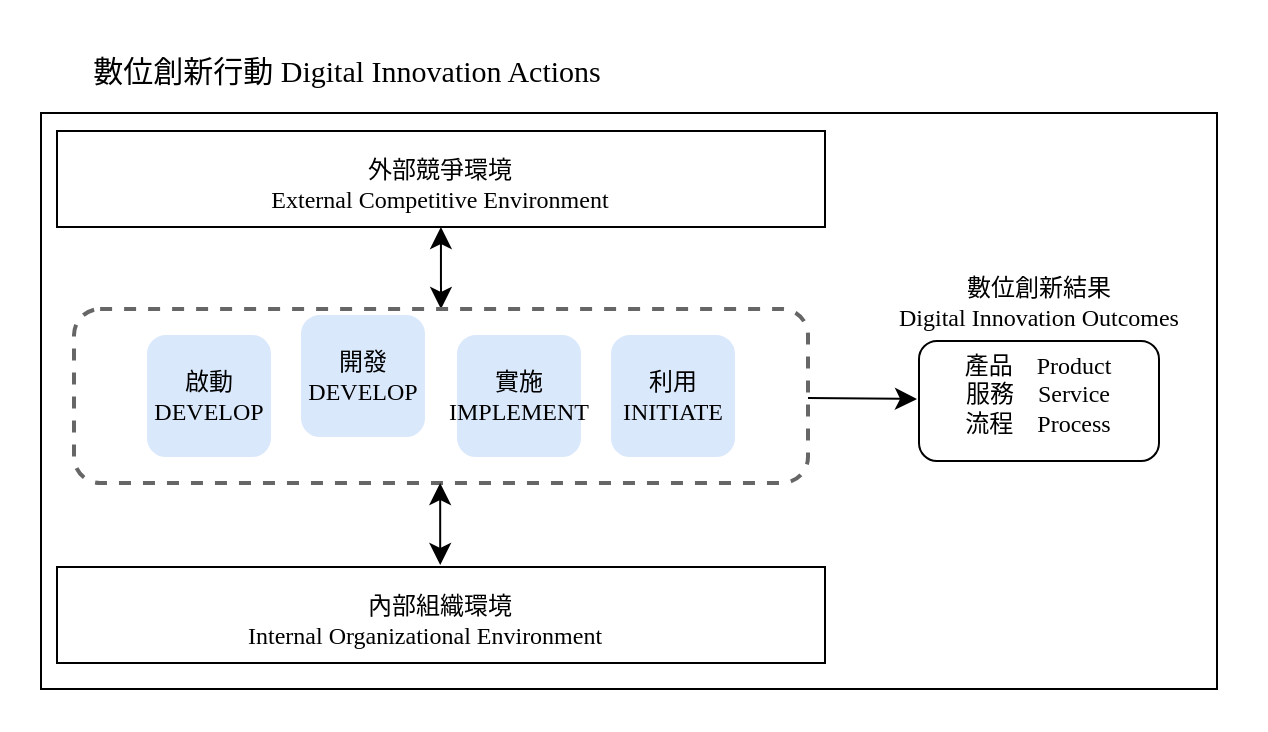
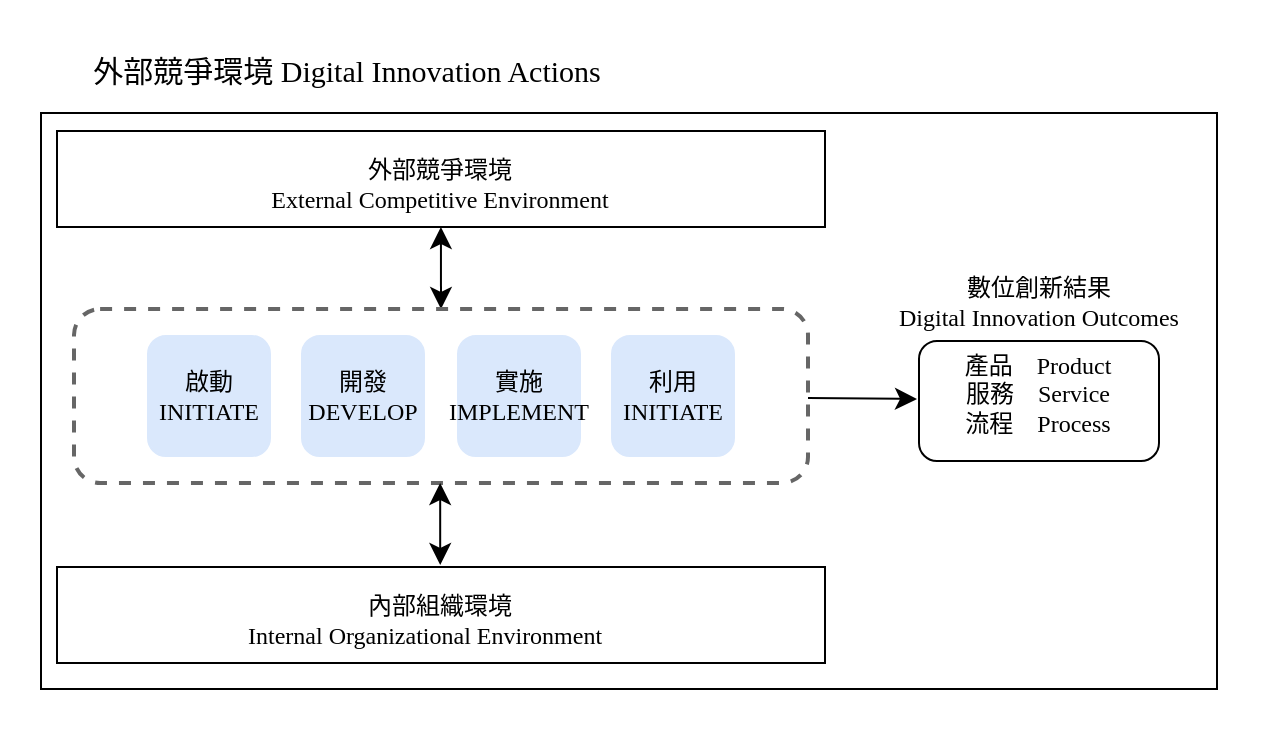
(348, 71) -> (348, 71)
(363, 376) -> (363, 396)
(210, 397) -> (210, 397)
